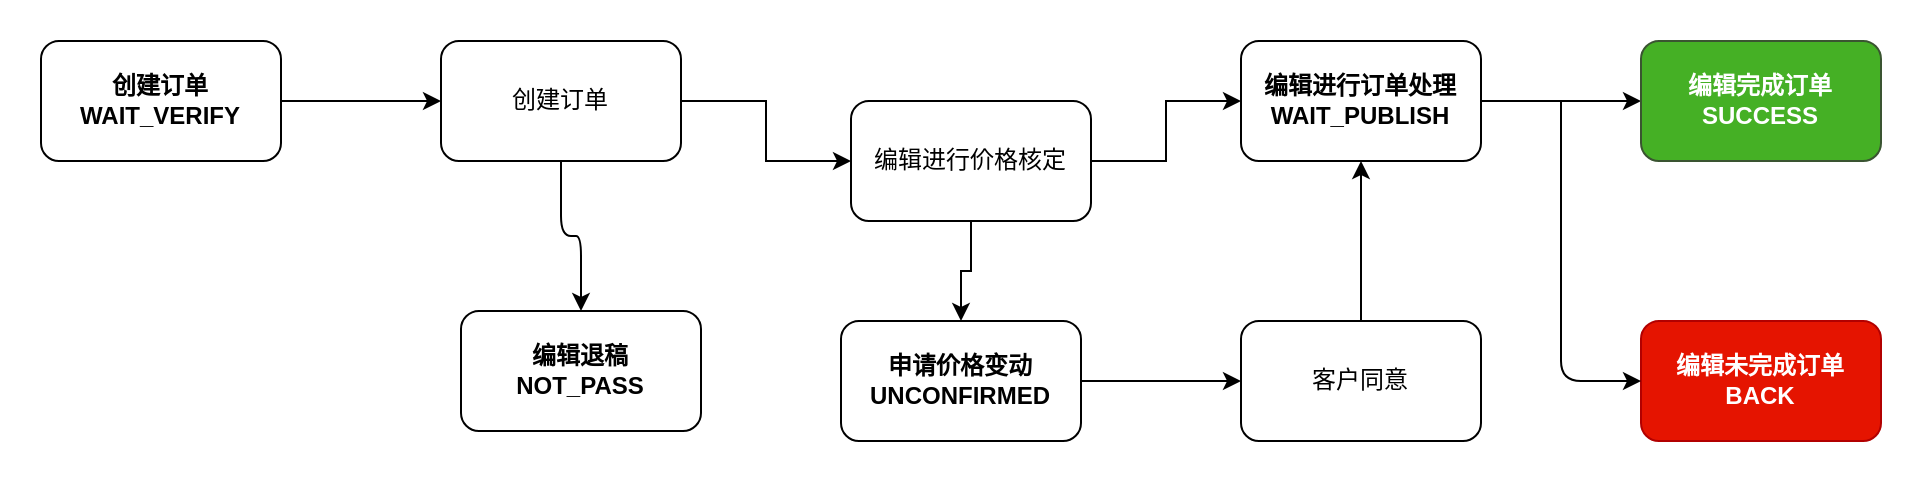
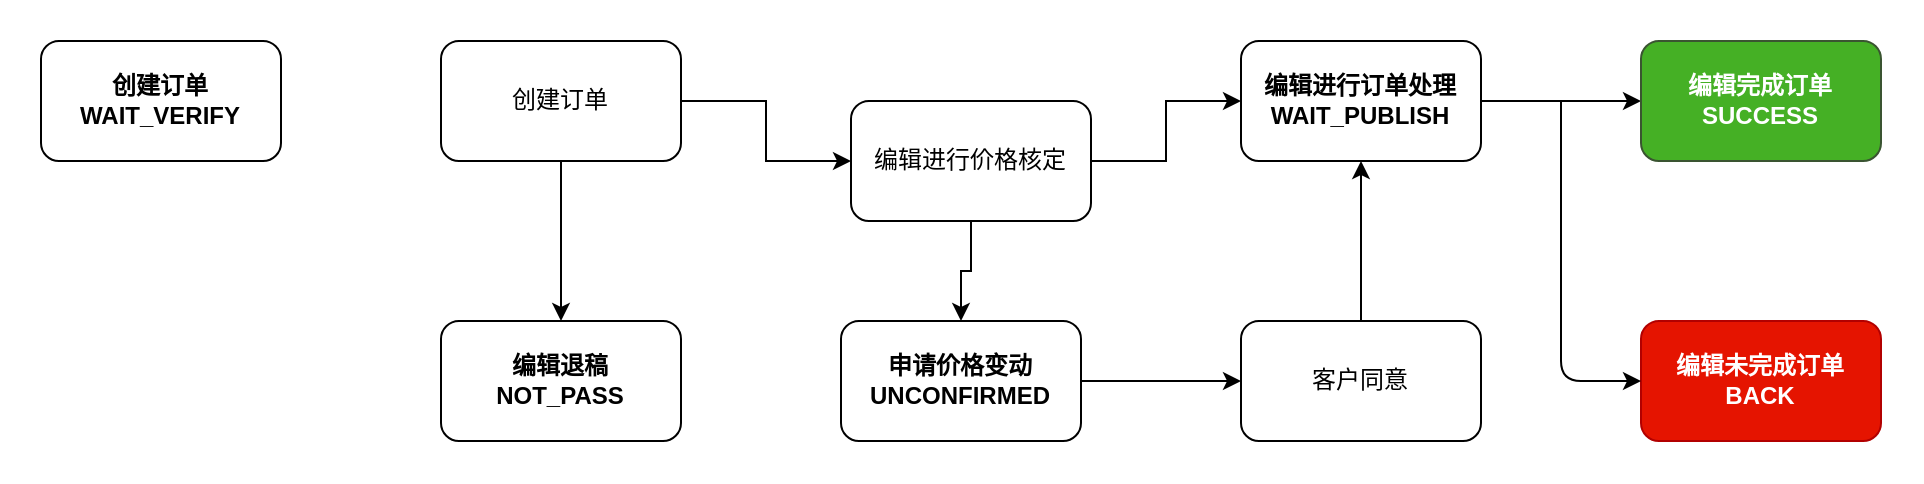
(354, 101) -> none
(581, 371) -> (561, 381)
